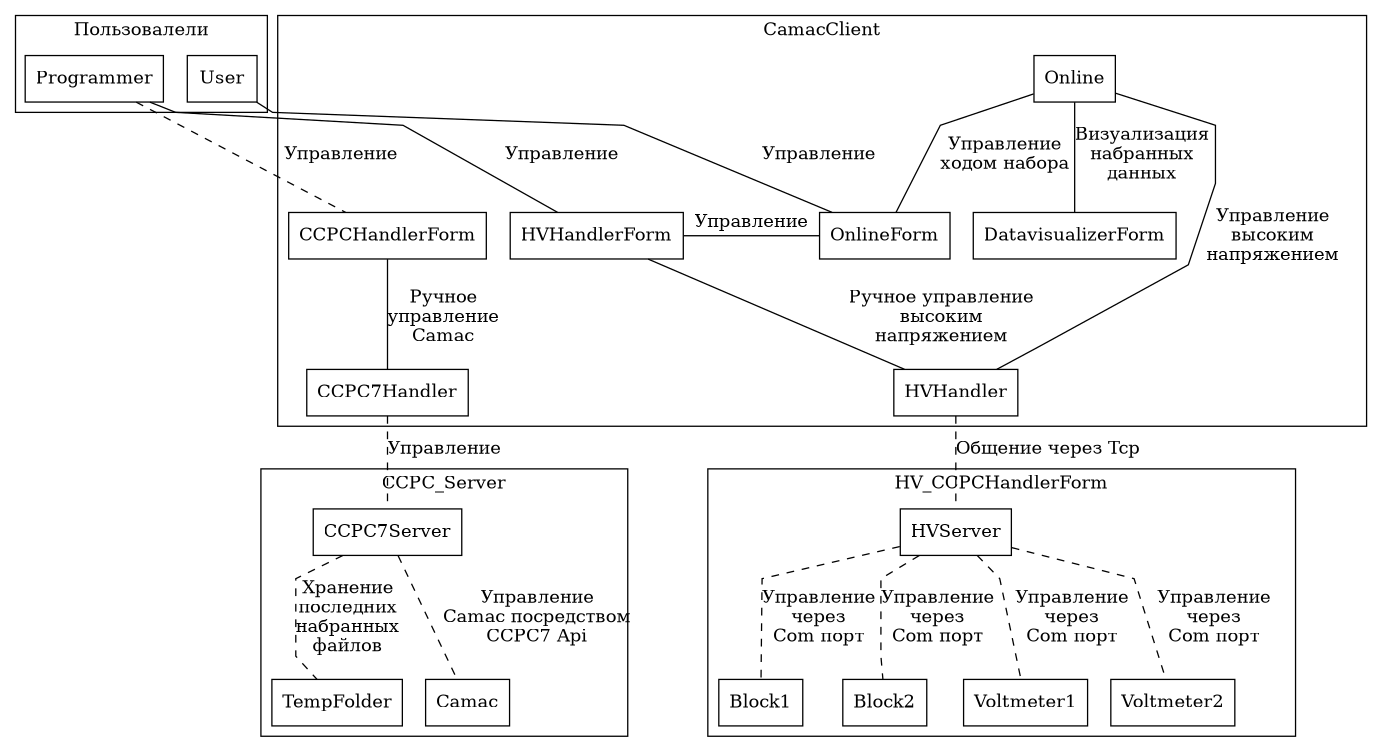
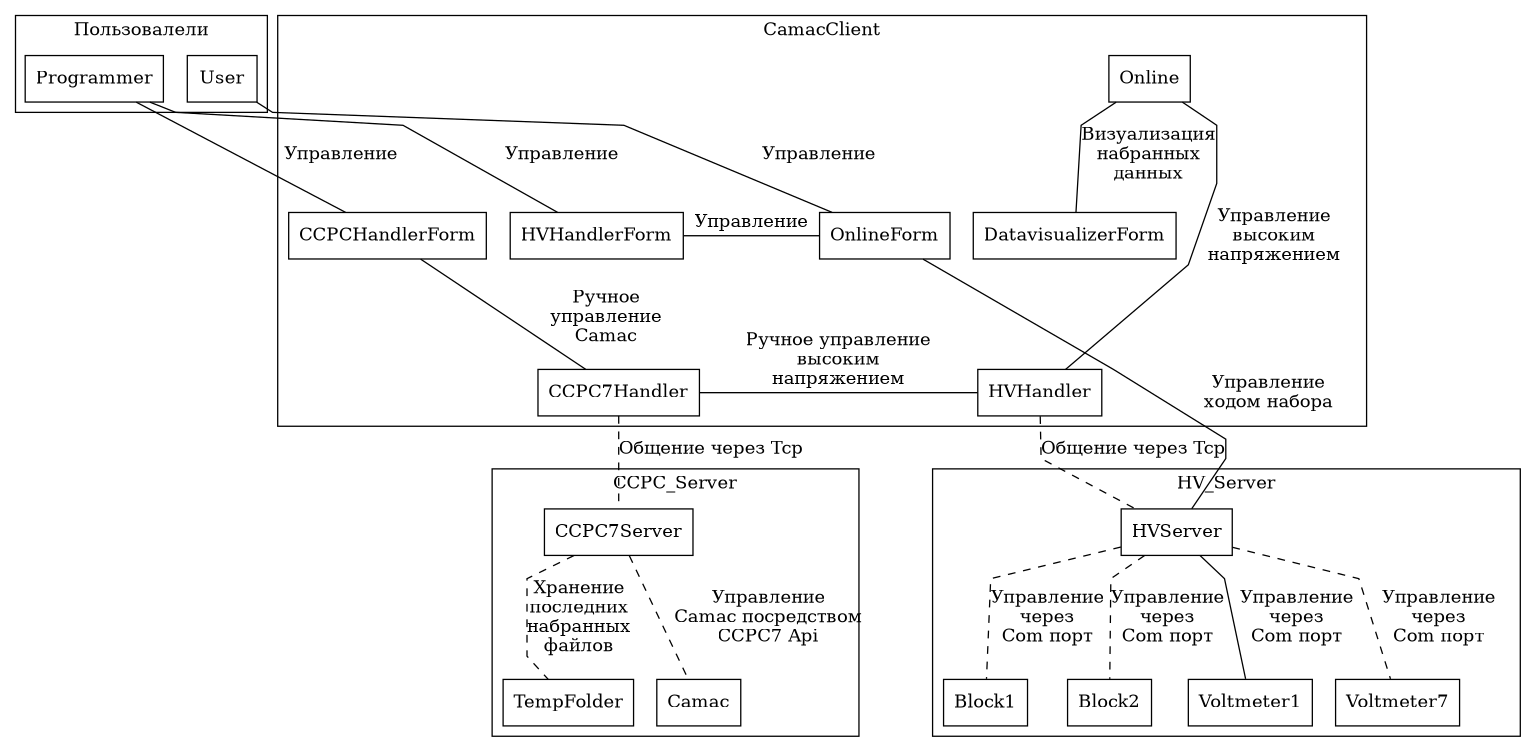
(941, 125) -> (1110, 368)
(241, 157) -> (241, 157)
(776, 314) -> (839, 393)
(444, 449) -> (711, 449)
(1002, 484) -> (1226, 484)
(1007, 613) -> (1232, 612)
(1173, 703) -> (1398, 703)
